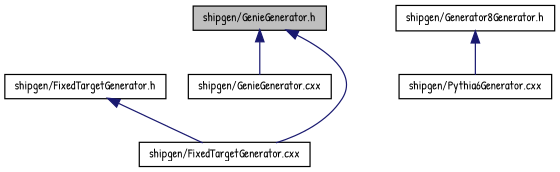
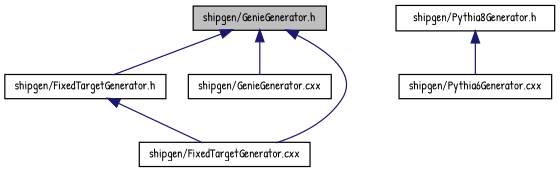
(475, 18) -> (475, 18)
none -> (167, 54)
